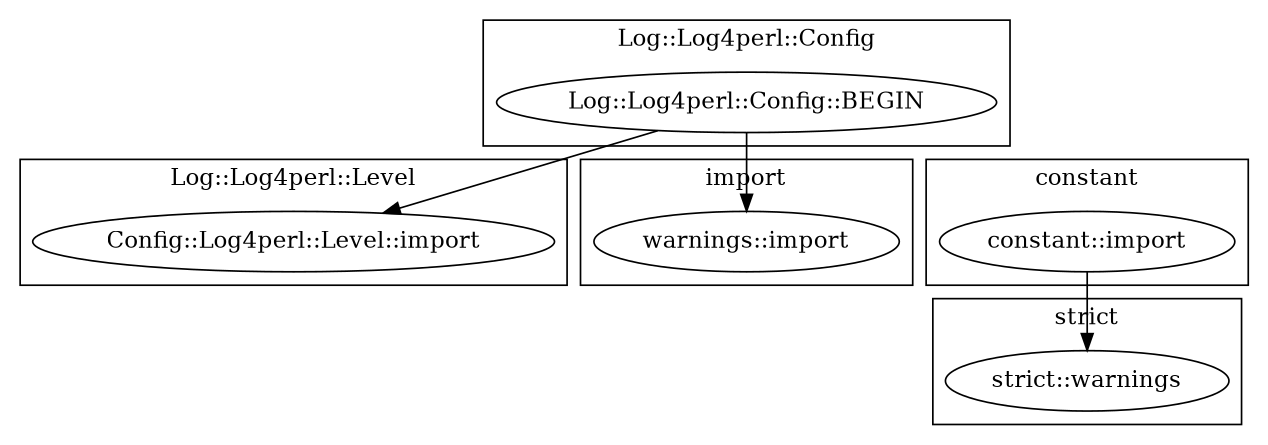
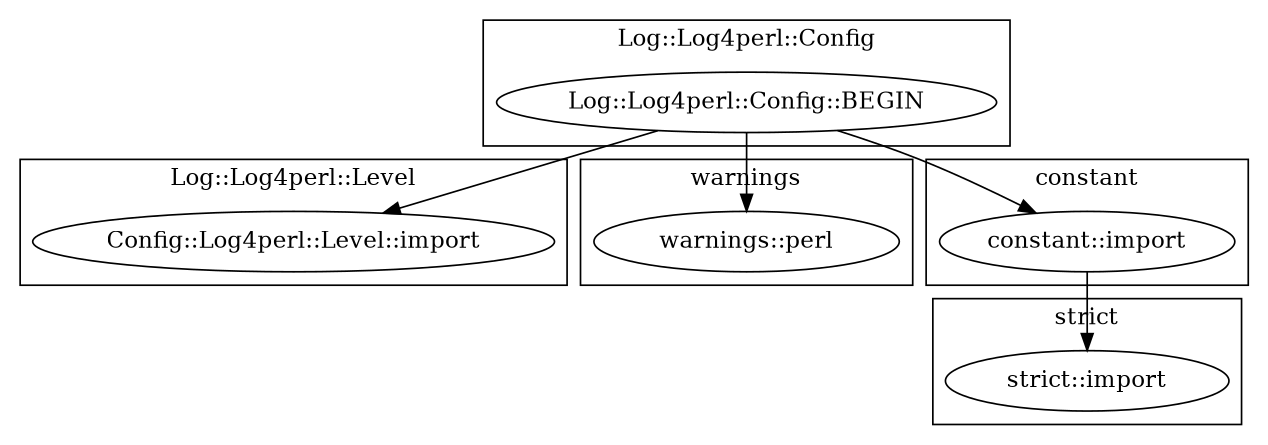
none -> (944, 170)
(747, 179) -> (747, 179)
(747, 242) -> (747, 242)
(1087, 381) -> (1087, 381)
